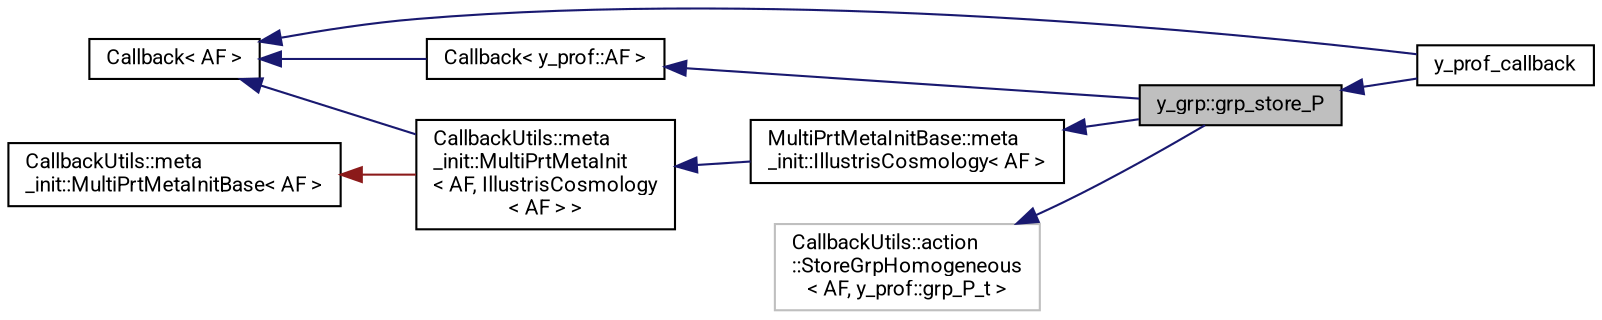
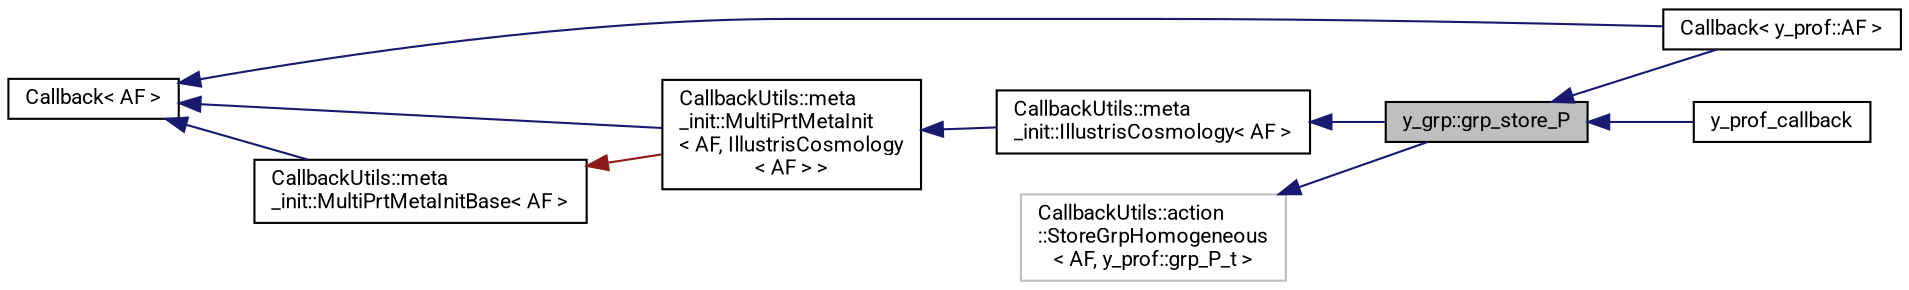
(849, 11) -> (247, 142)
(913, 83) -> (1645, 72)
(907, 152) -> (1153, 122)
